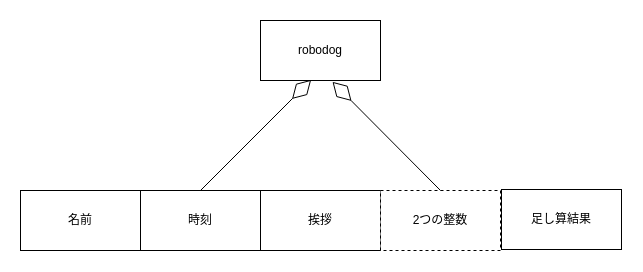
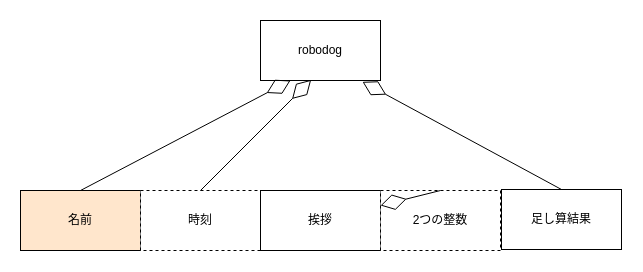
none -> (174, 142)
none -> (473, 142)
(396, 146) -> (424, 195)
(81, 221) -> (81, 221)
(201, 221) -> (201, 221)
